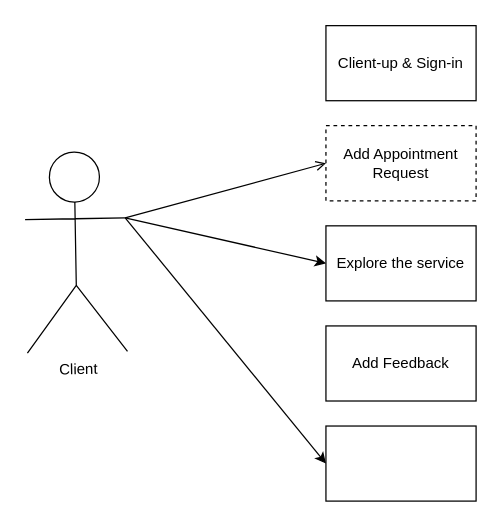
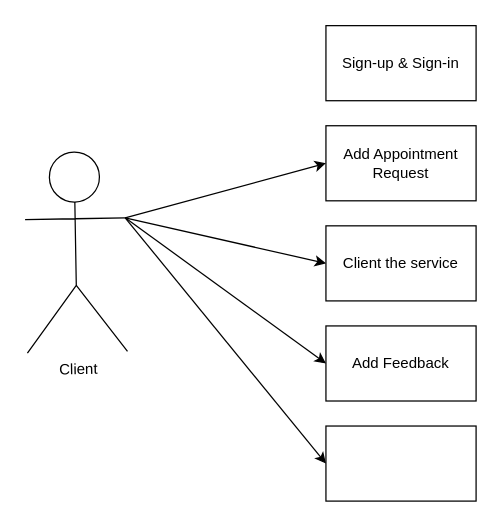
(401, 63) -> (401, 63)
(401, 163) -> (401, 163)
(319, 165) -> (316, 166)
(401, 263) -> (401, 263)
none -> (227, 291)
